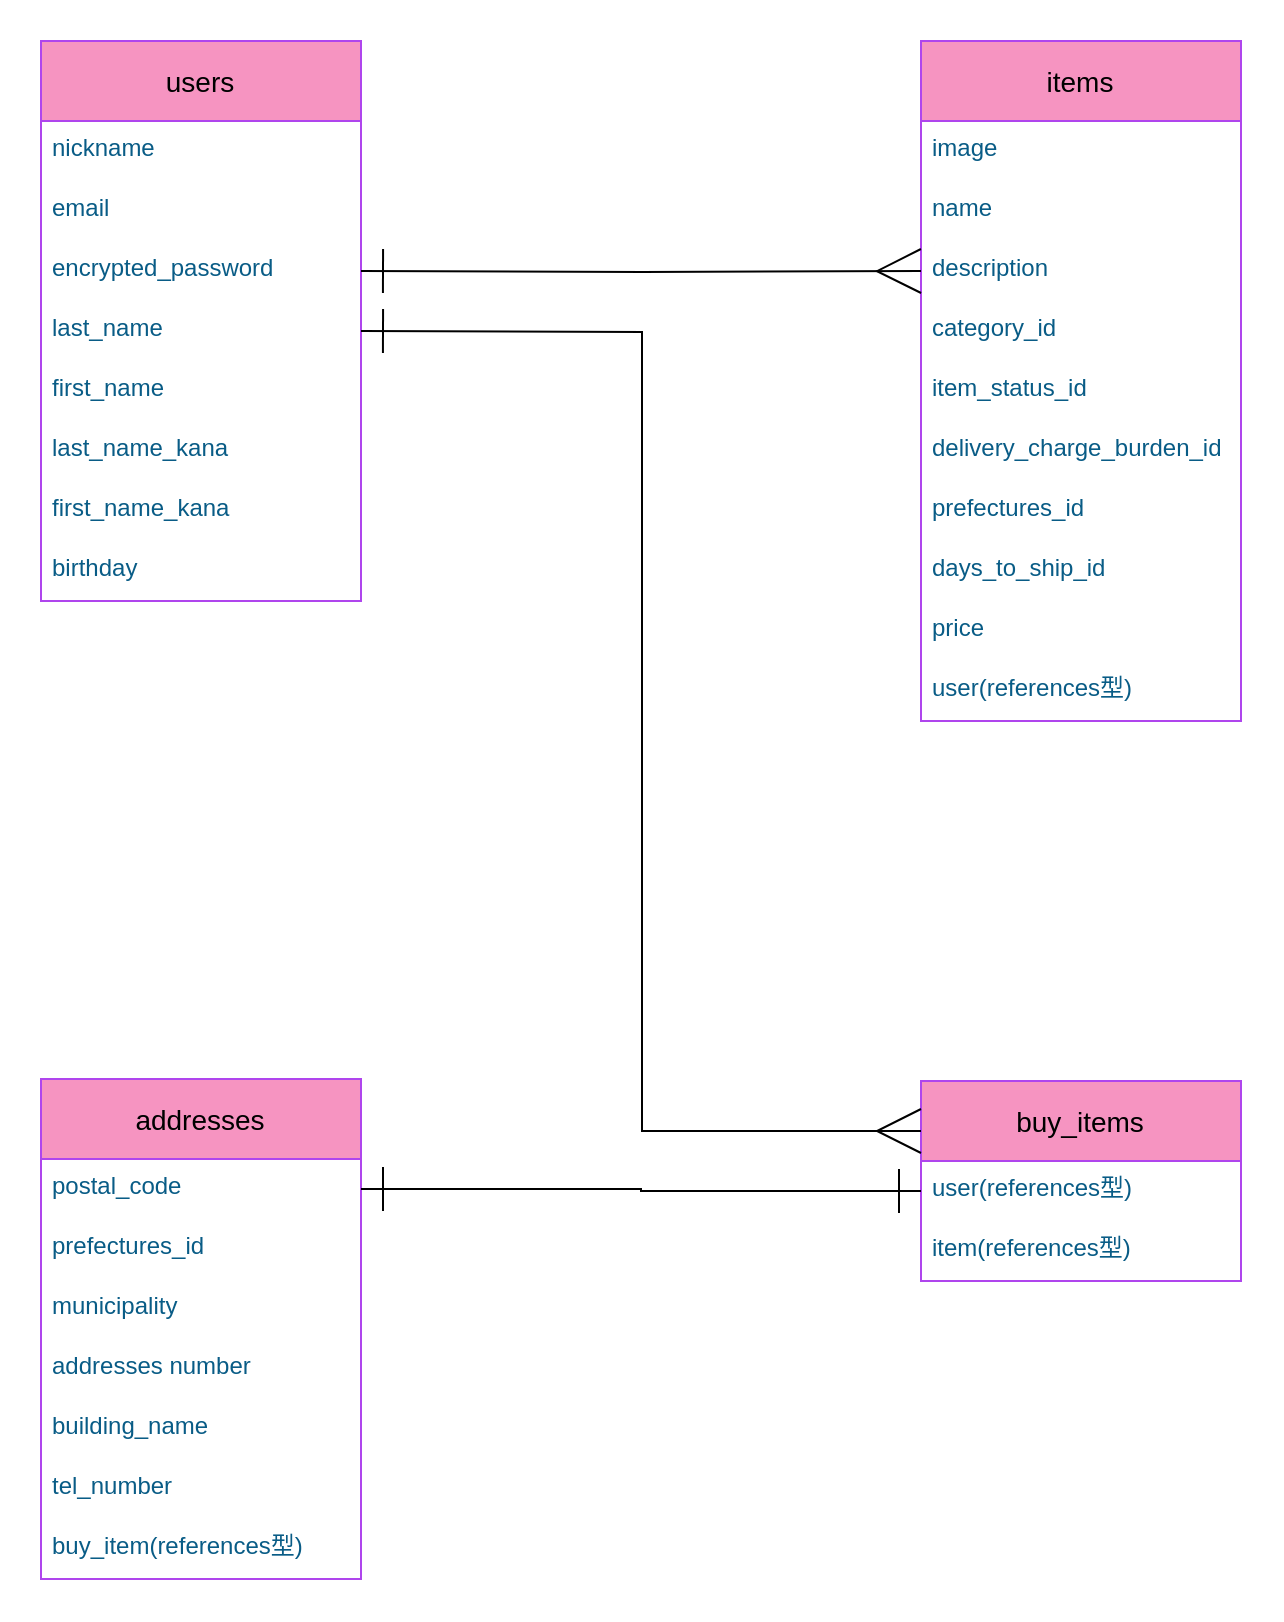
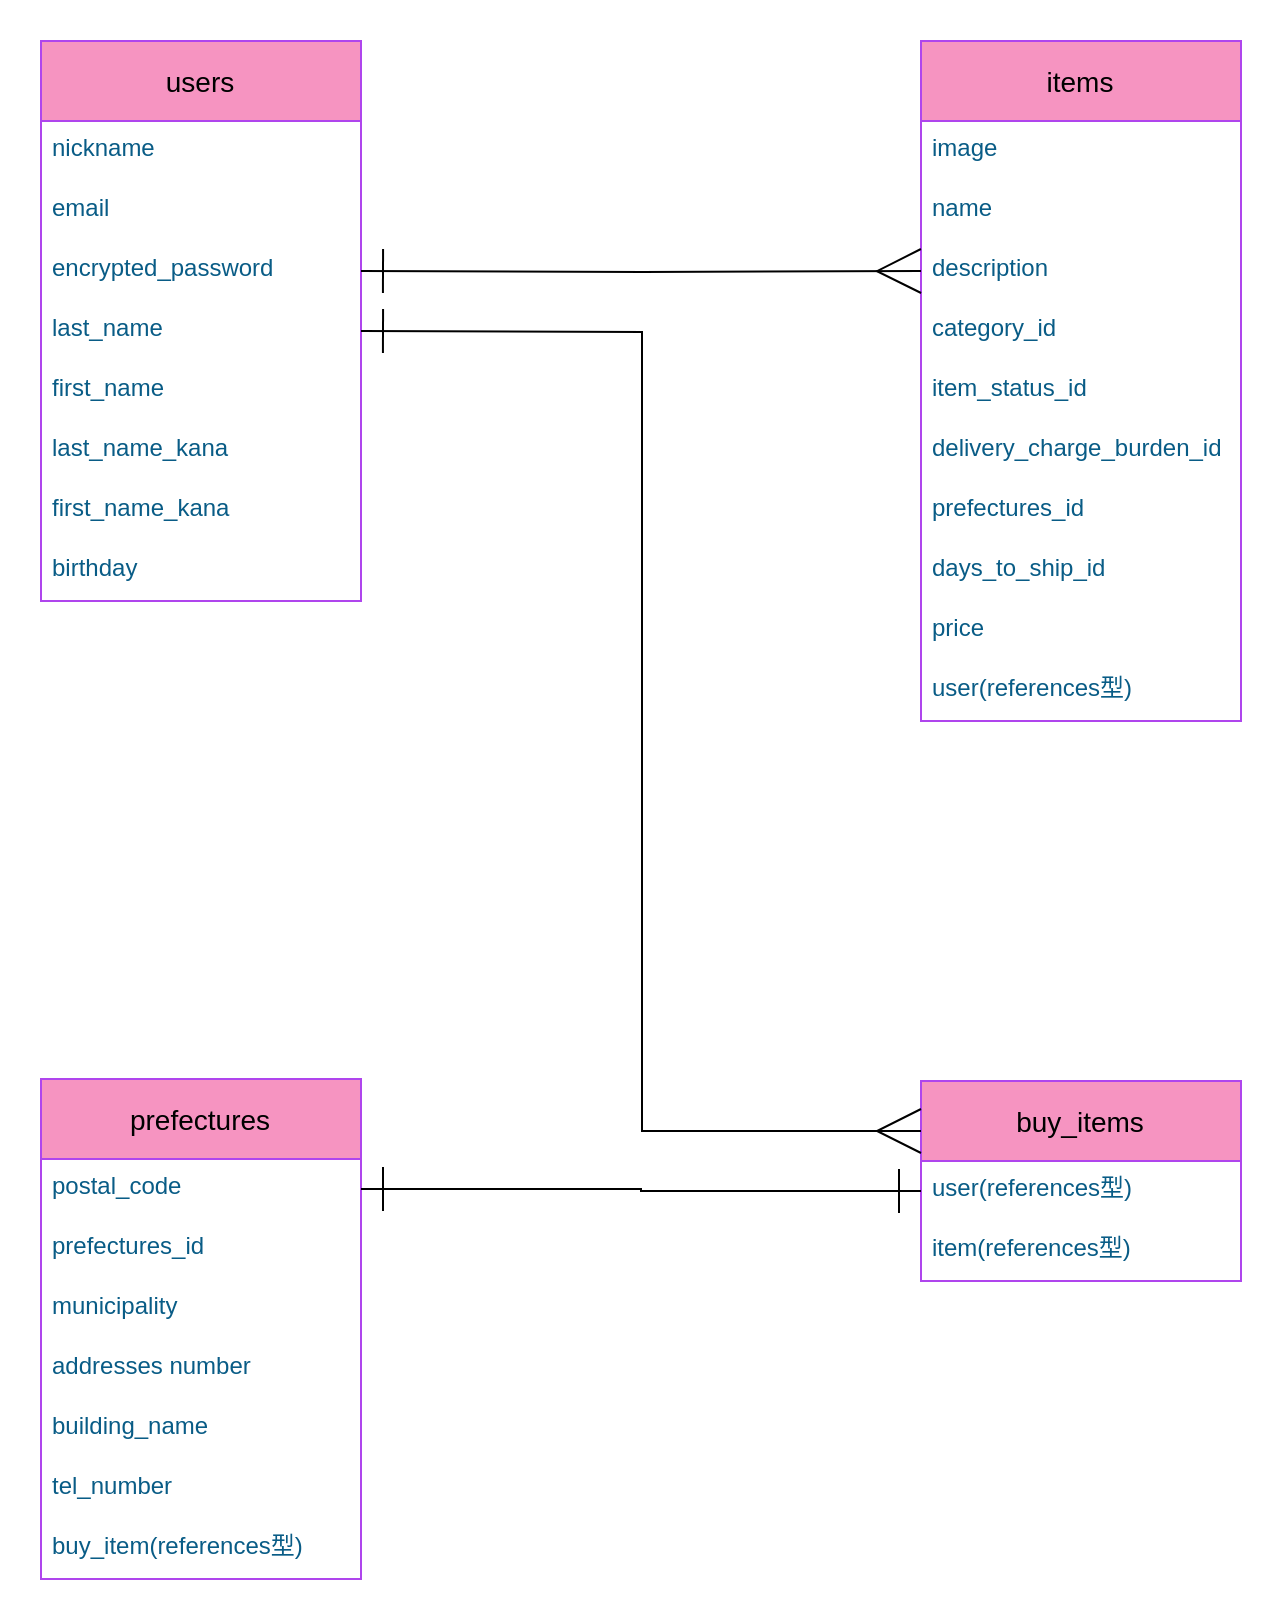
(200, 1121) -> (200, 1121)
